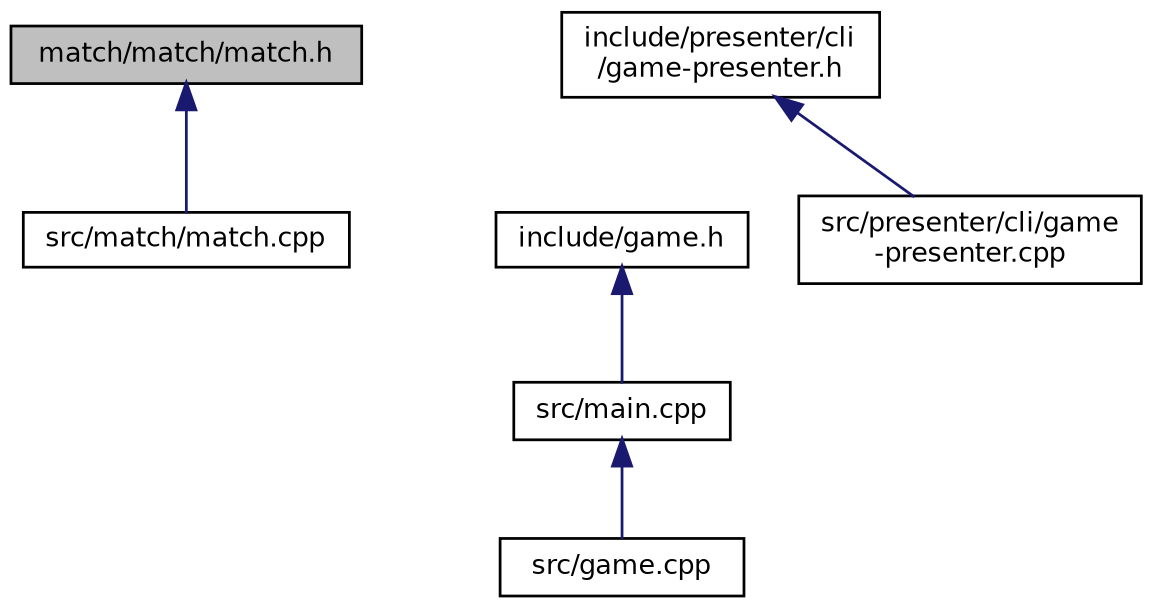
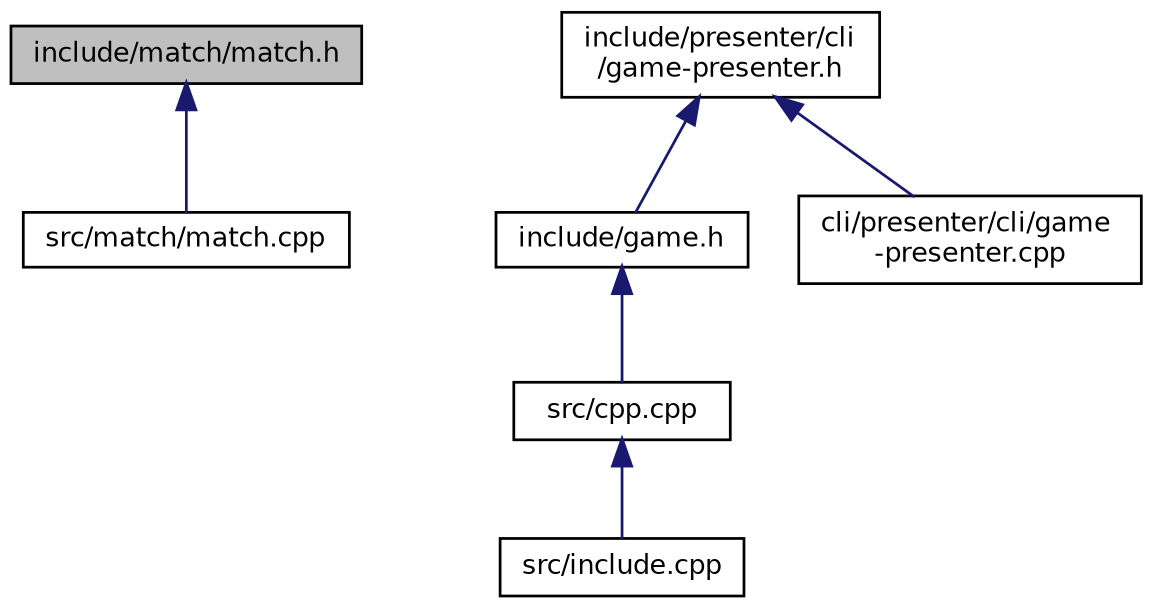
(186, 55) -> (186, 55)
none -> (661, 167)
(970, 240) -> (970, 240)
(622, 411) -> (622, 411)
(622, 567) -> (622, 567)
